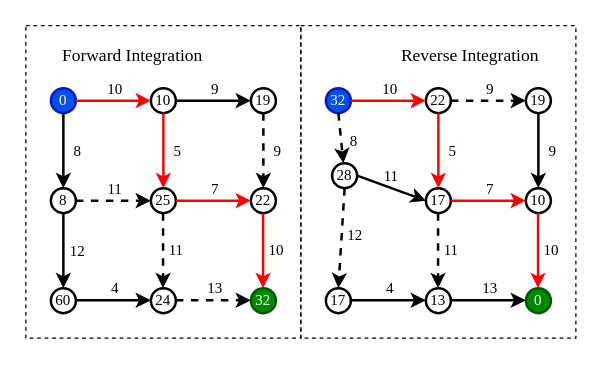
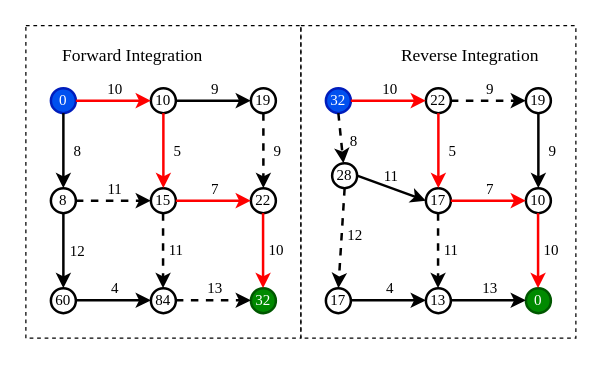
(163, 201) -> (163, 201)
(163, 301) -> (163, 301)
